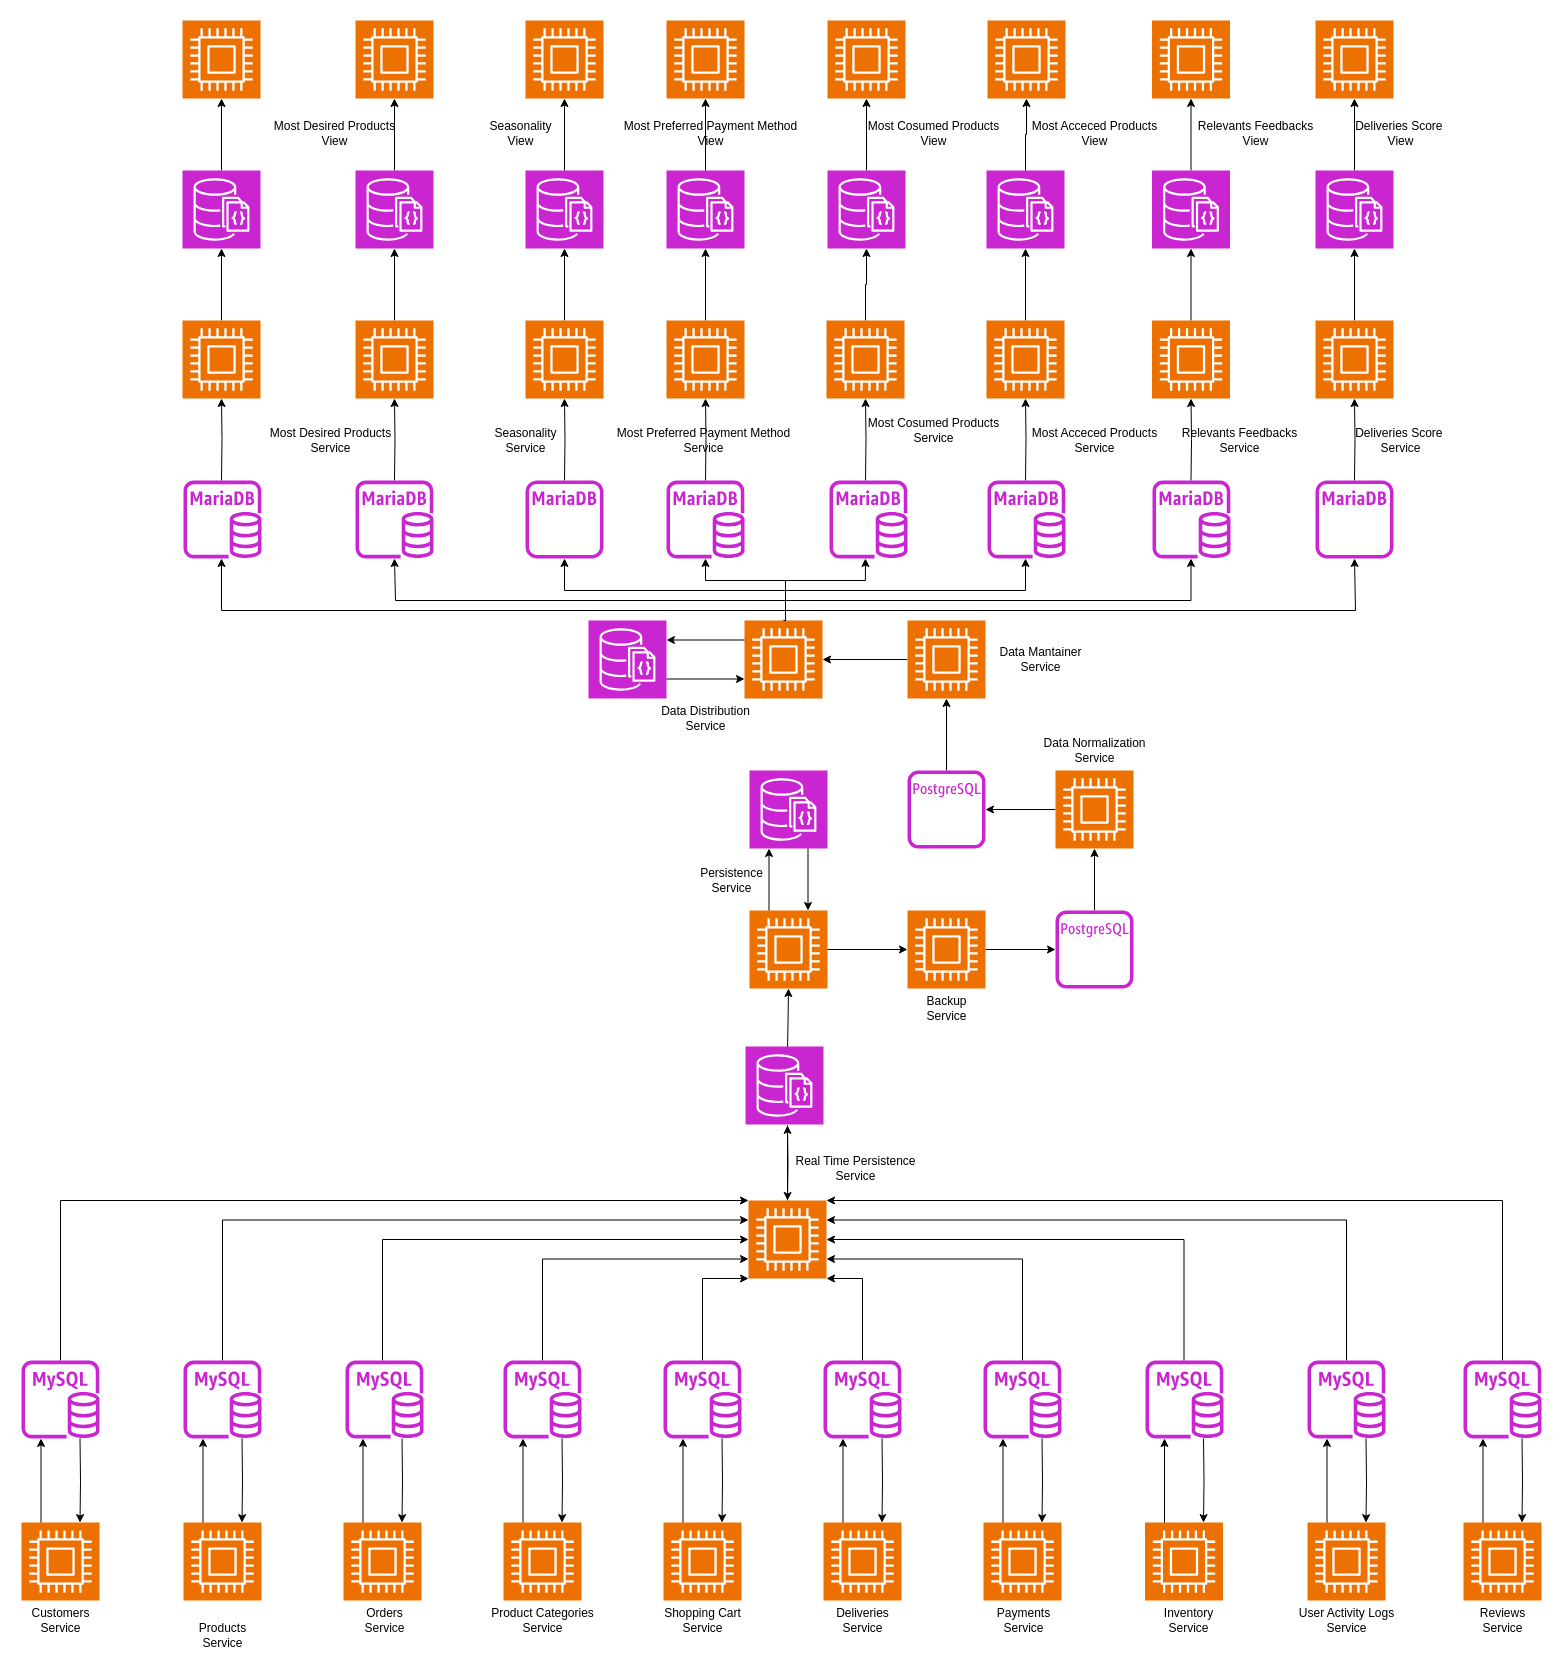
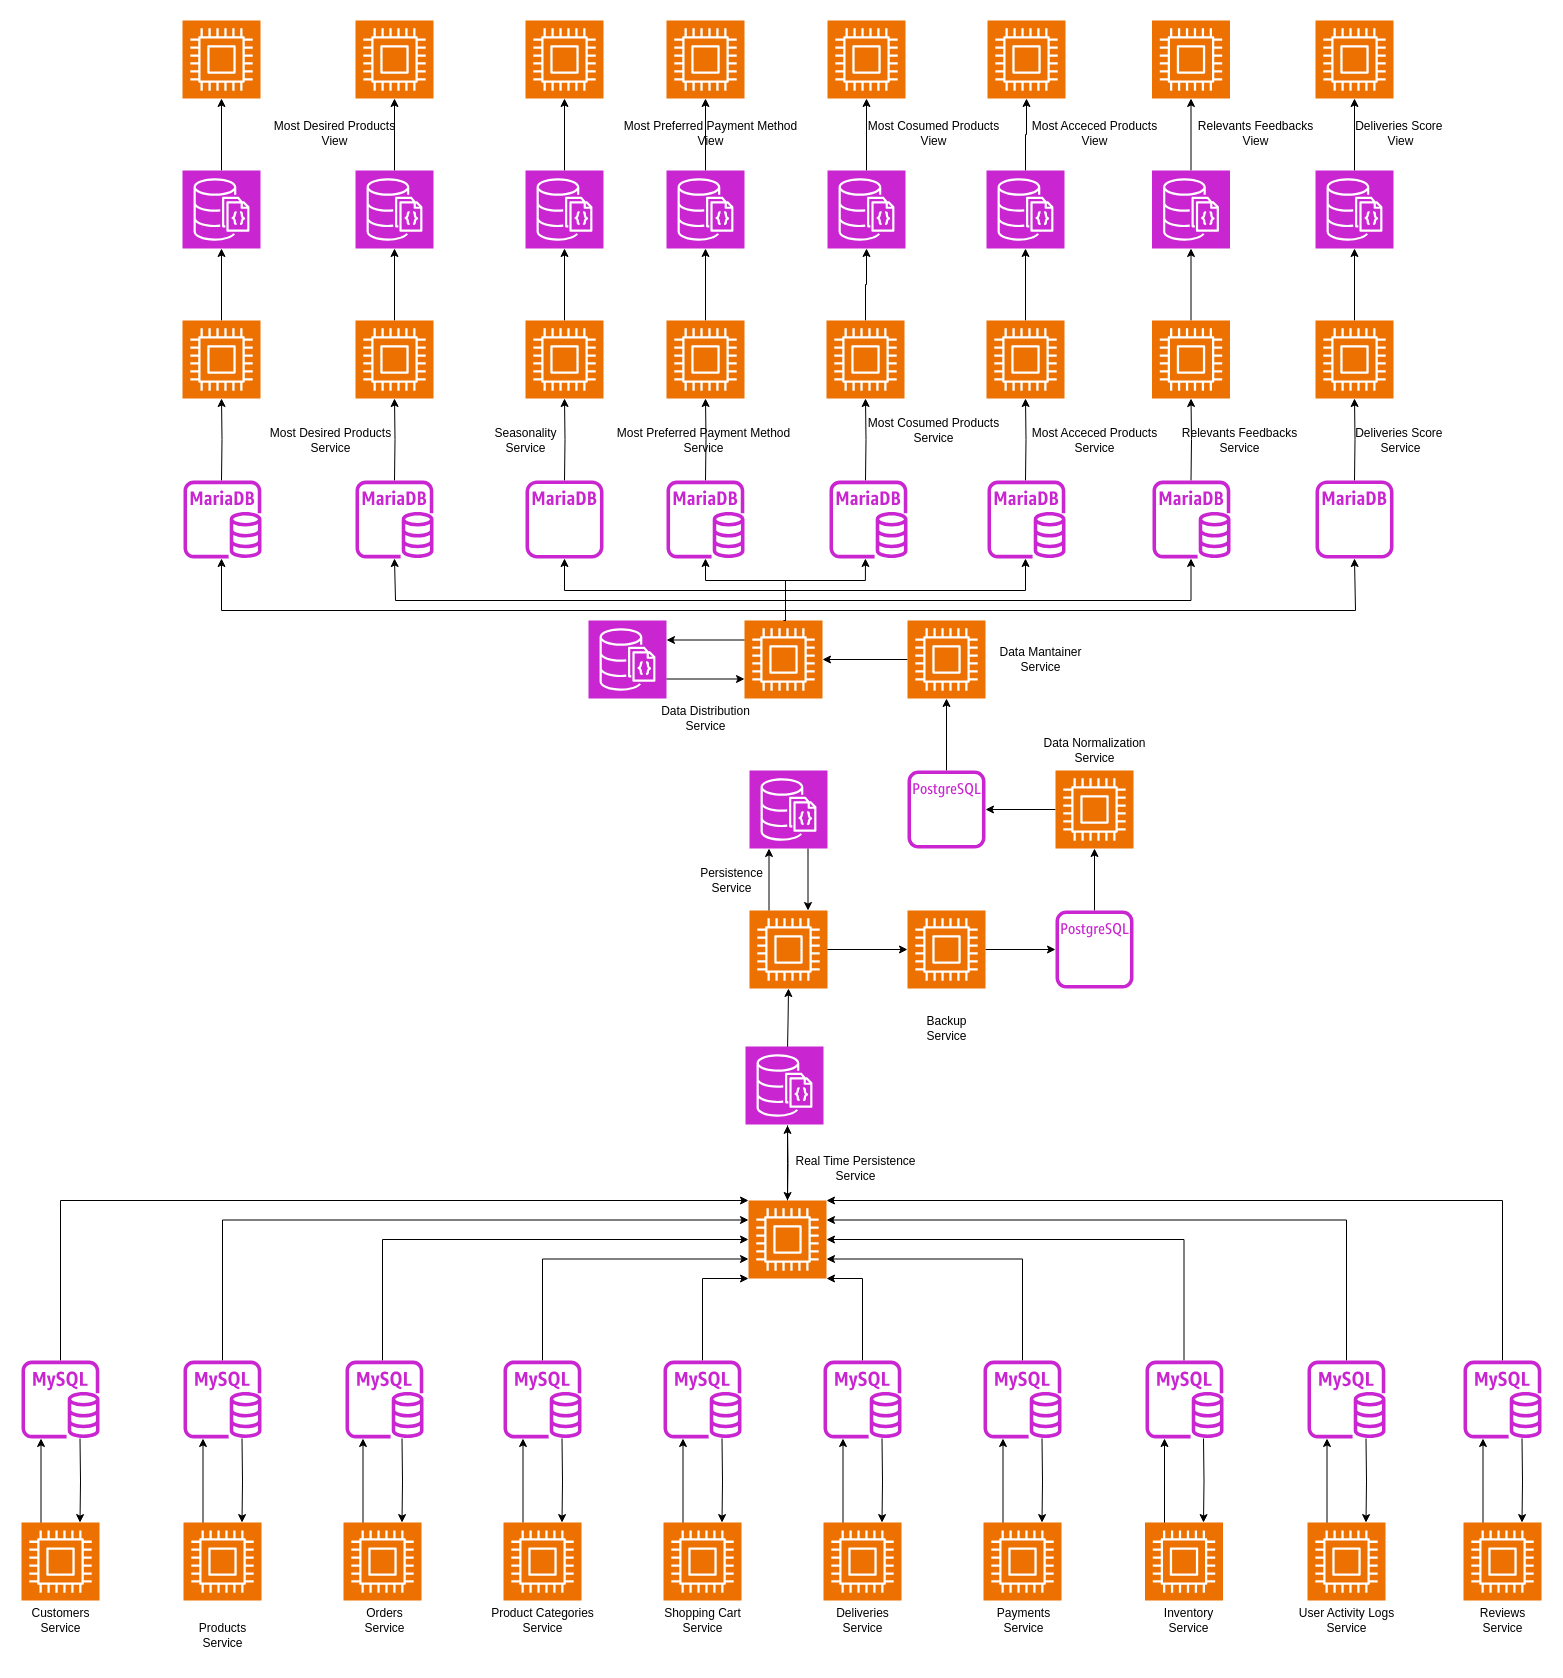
(521, 134) -> none
(947, 1009) -> (947, 1029)
